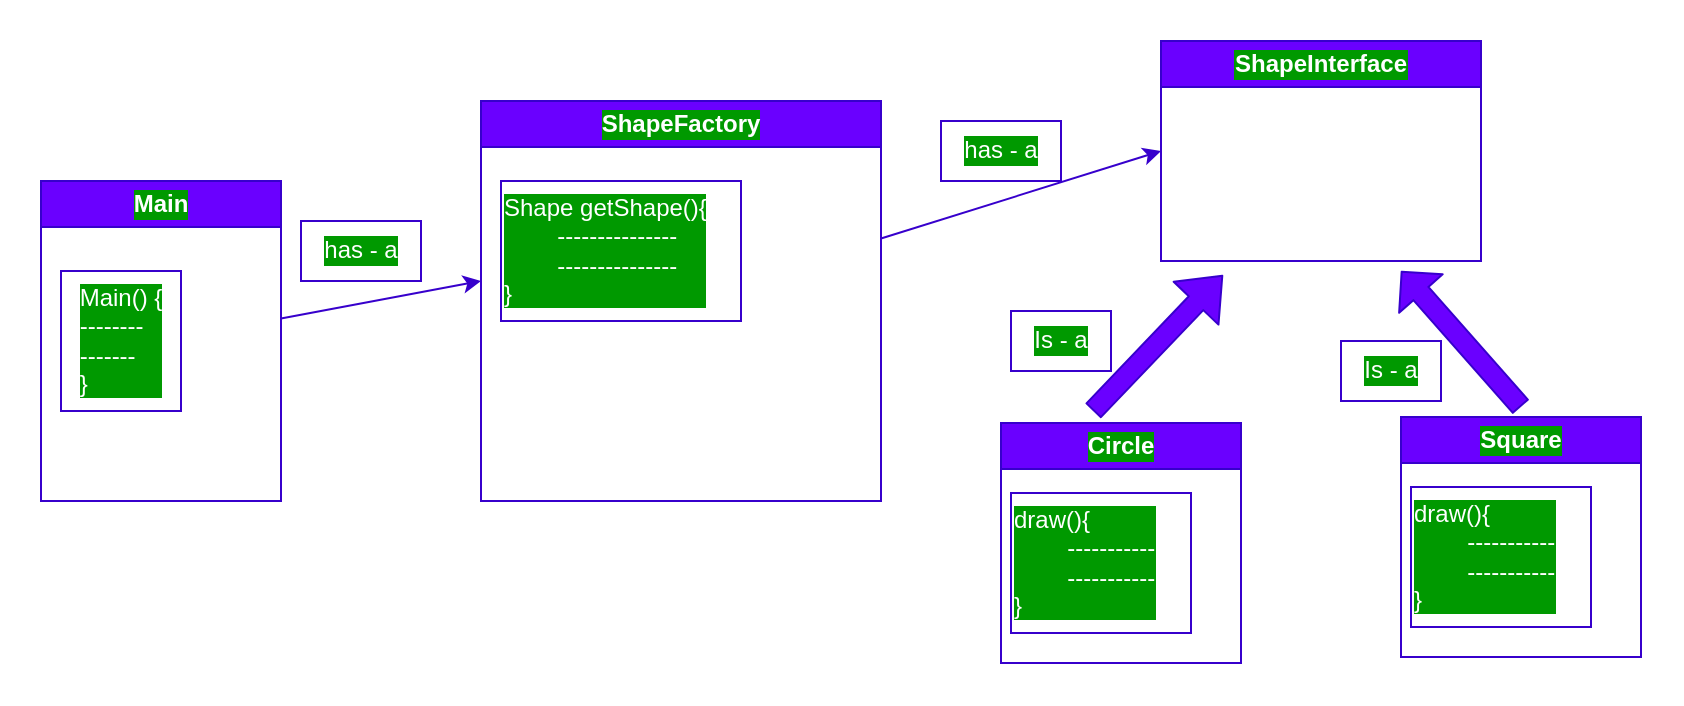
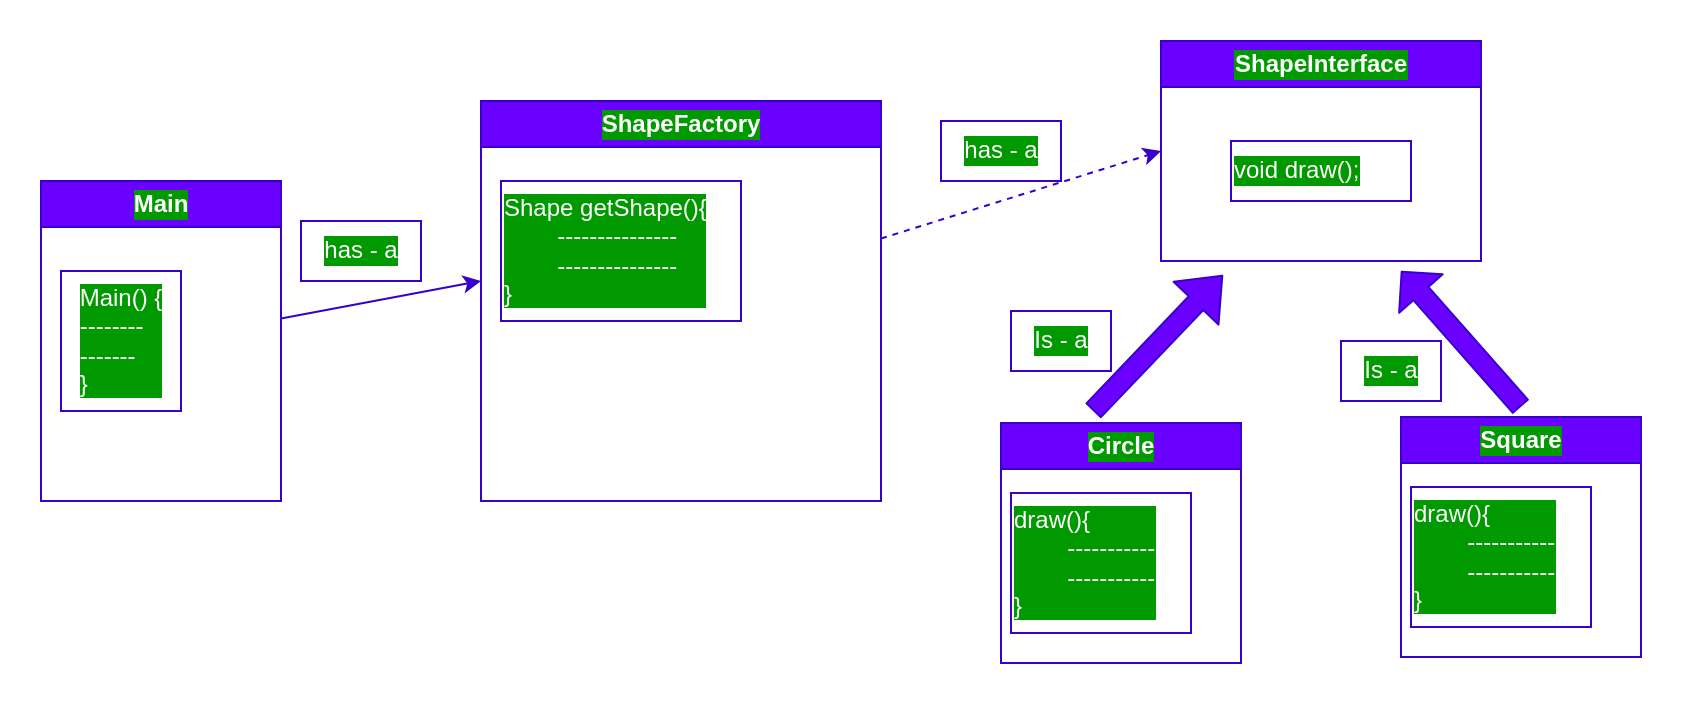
none -> (1321, 171)
(1015, 197) -> (1015, 197)
